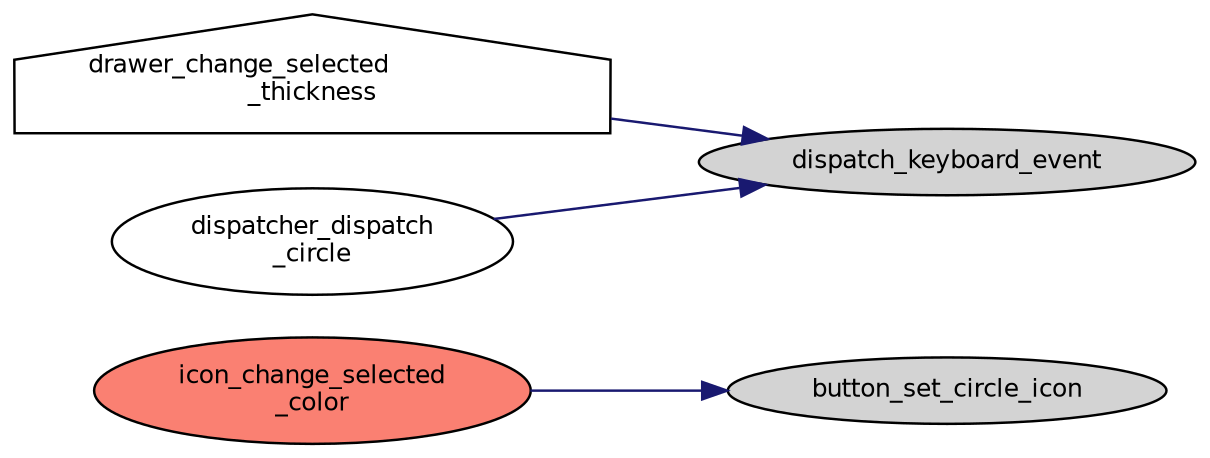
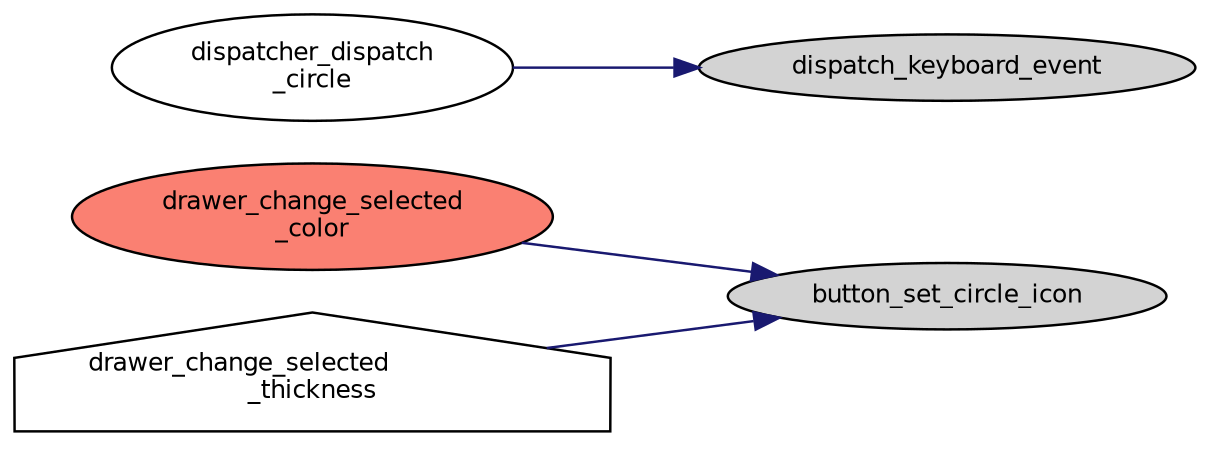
(677, 127) -> (650, 335)
(312, 391) -> (312, 217)
